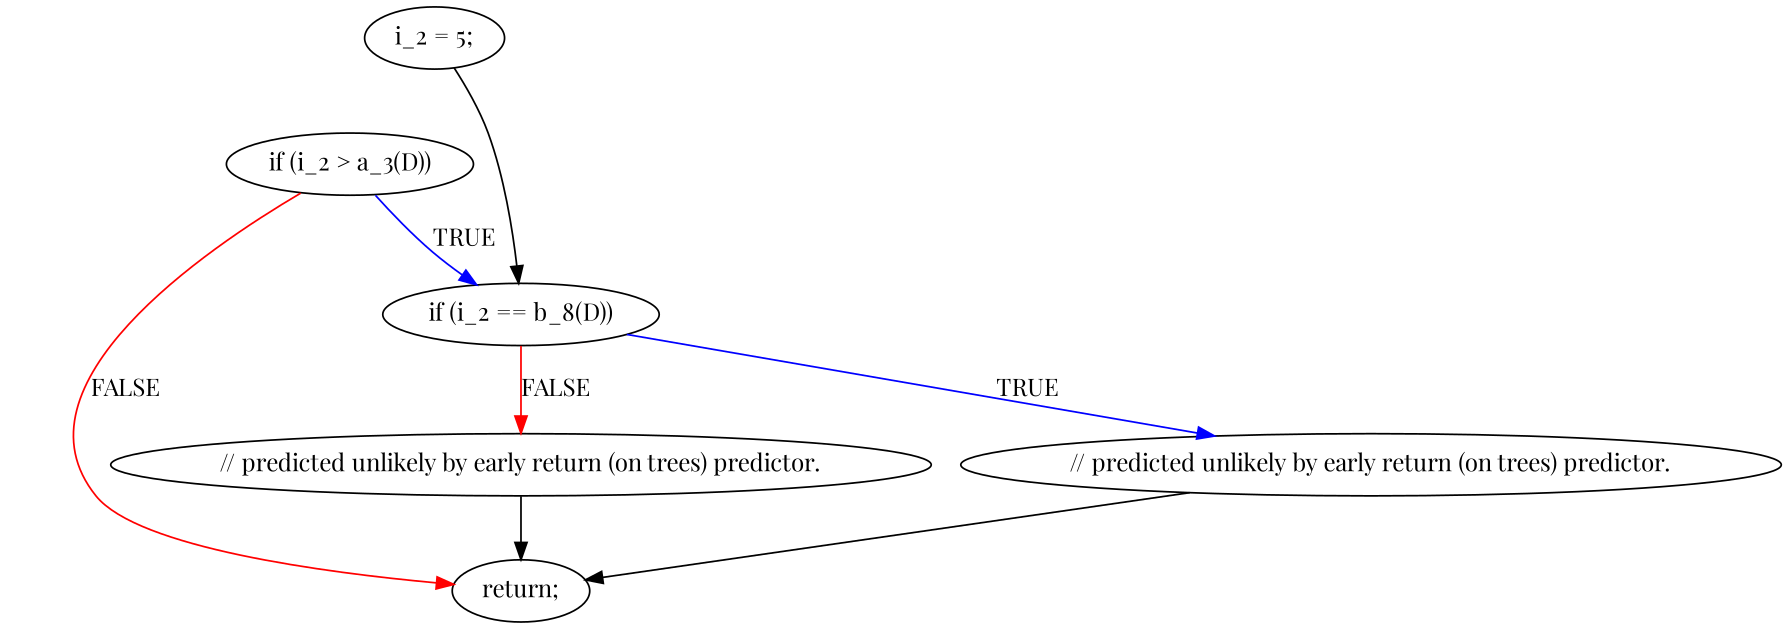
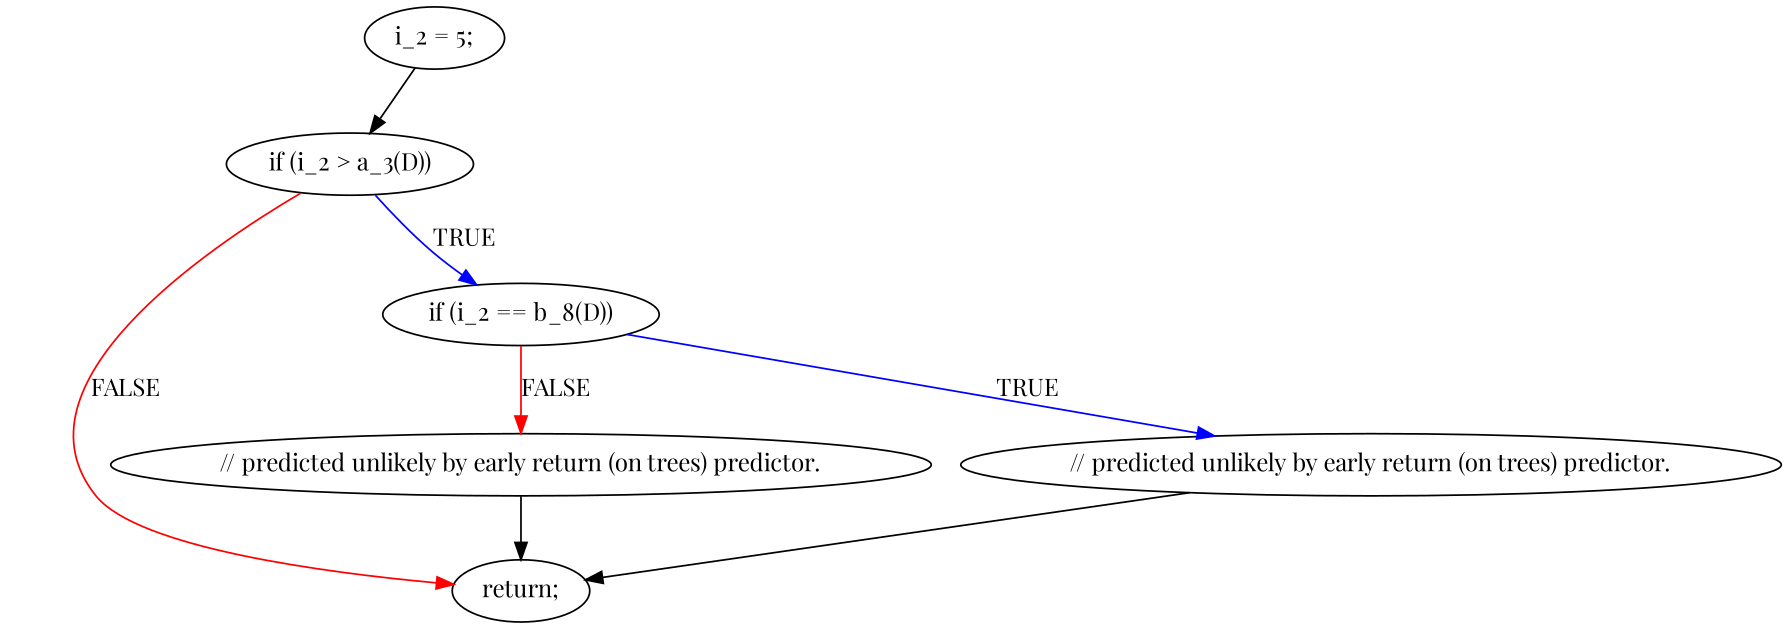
(498, 163) -> (398, 93)
